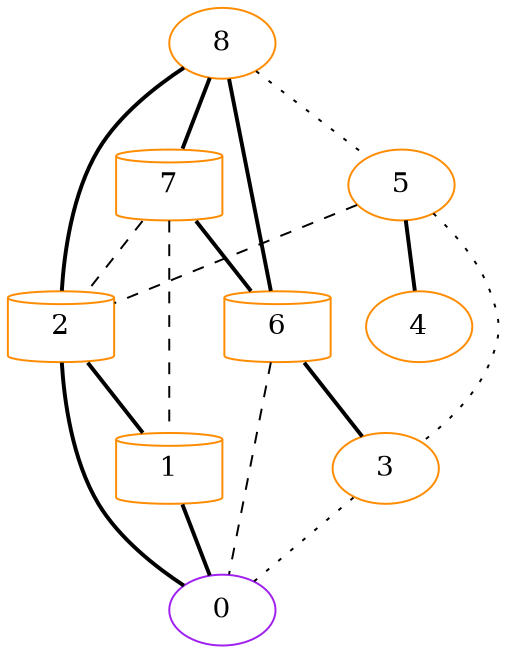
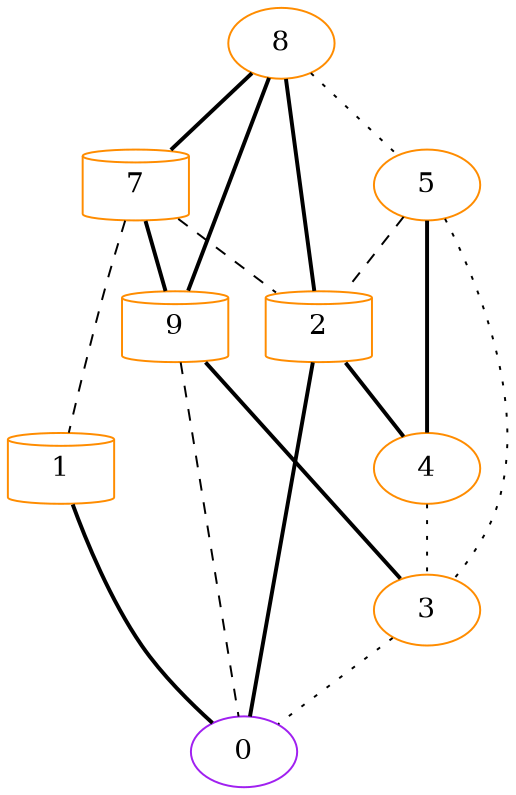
(277, 327) -> (175, 327)
(115, 398) -> (375, 400)
none -> (427, 539)
